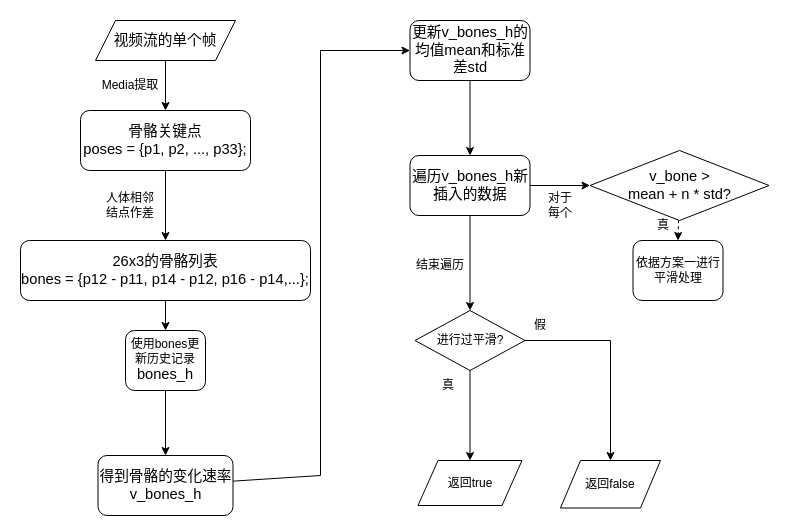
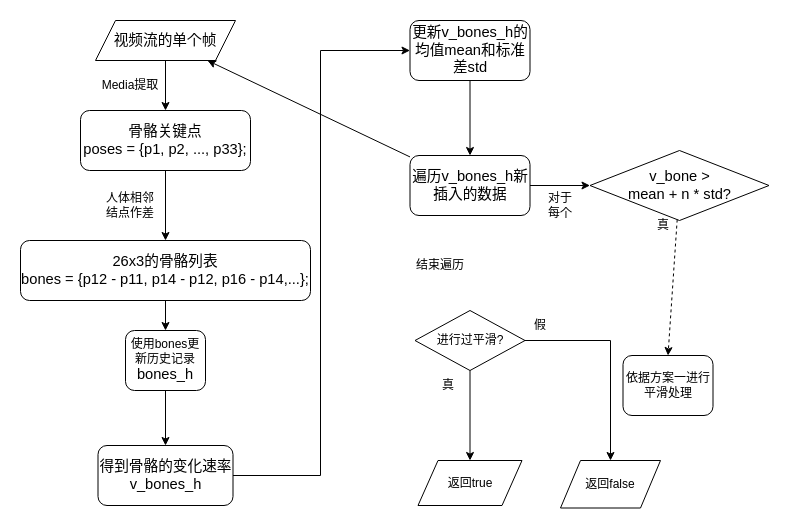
(470, 260) -> (312, 110)
(678, 271) -> (668, 386)
(166, 486) -> (166, 476)
